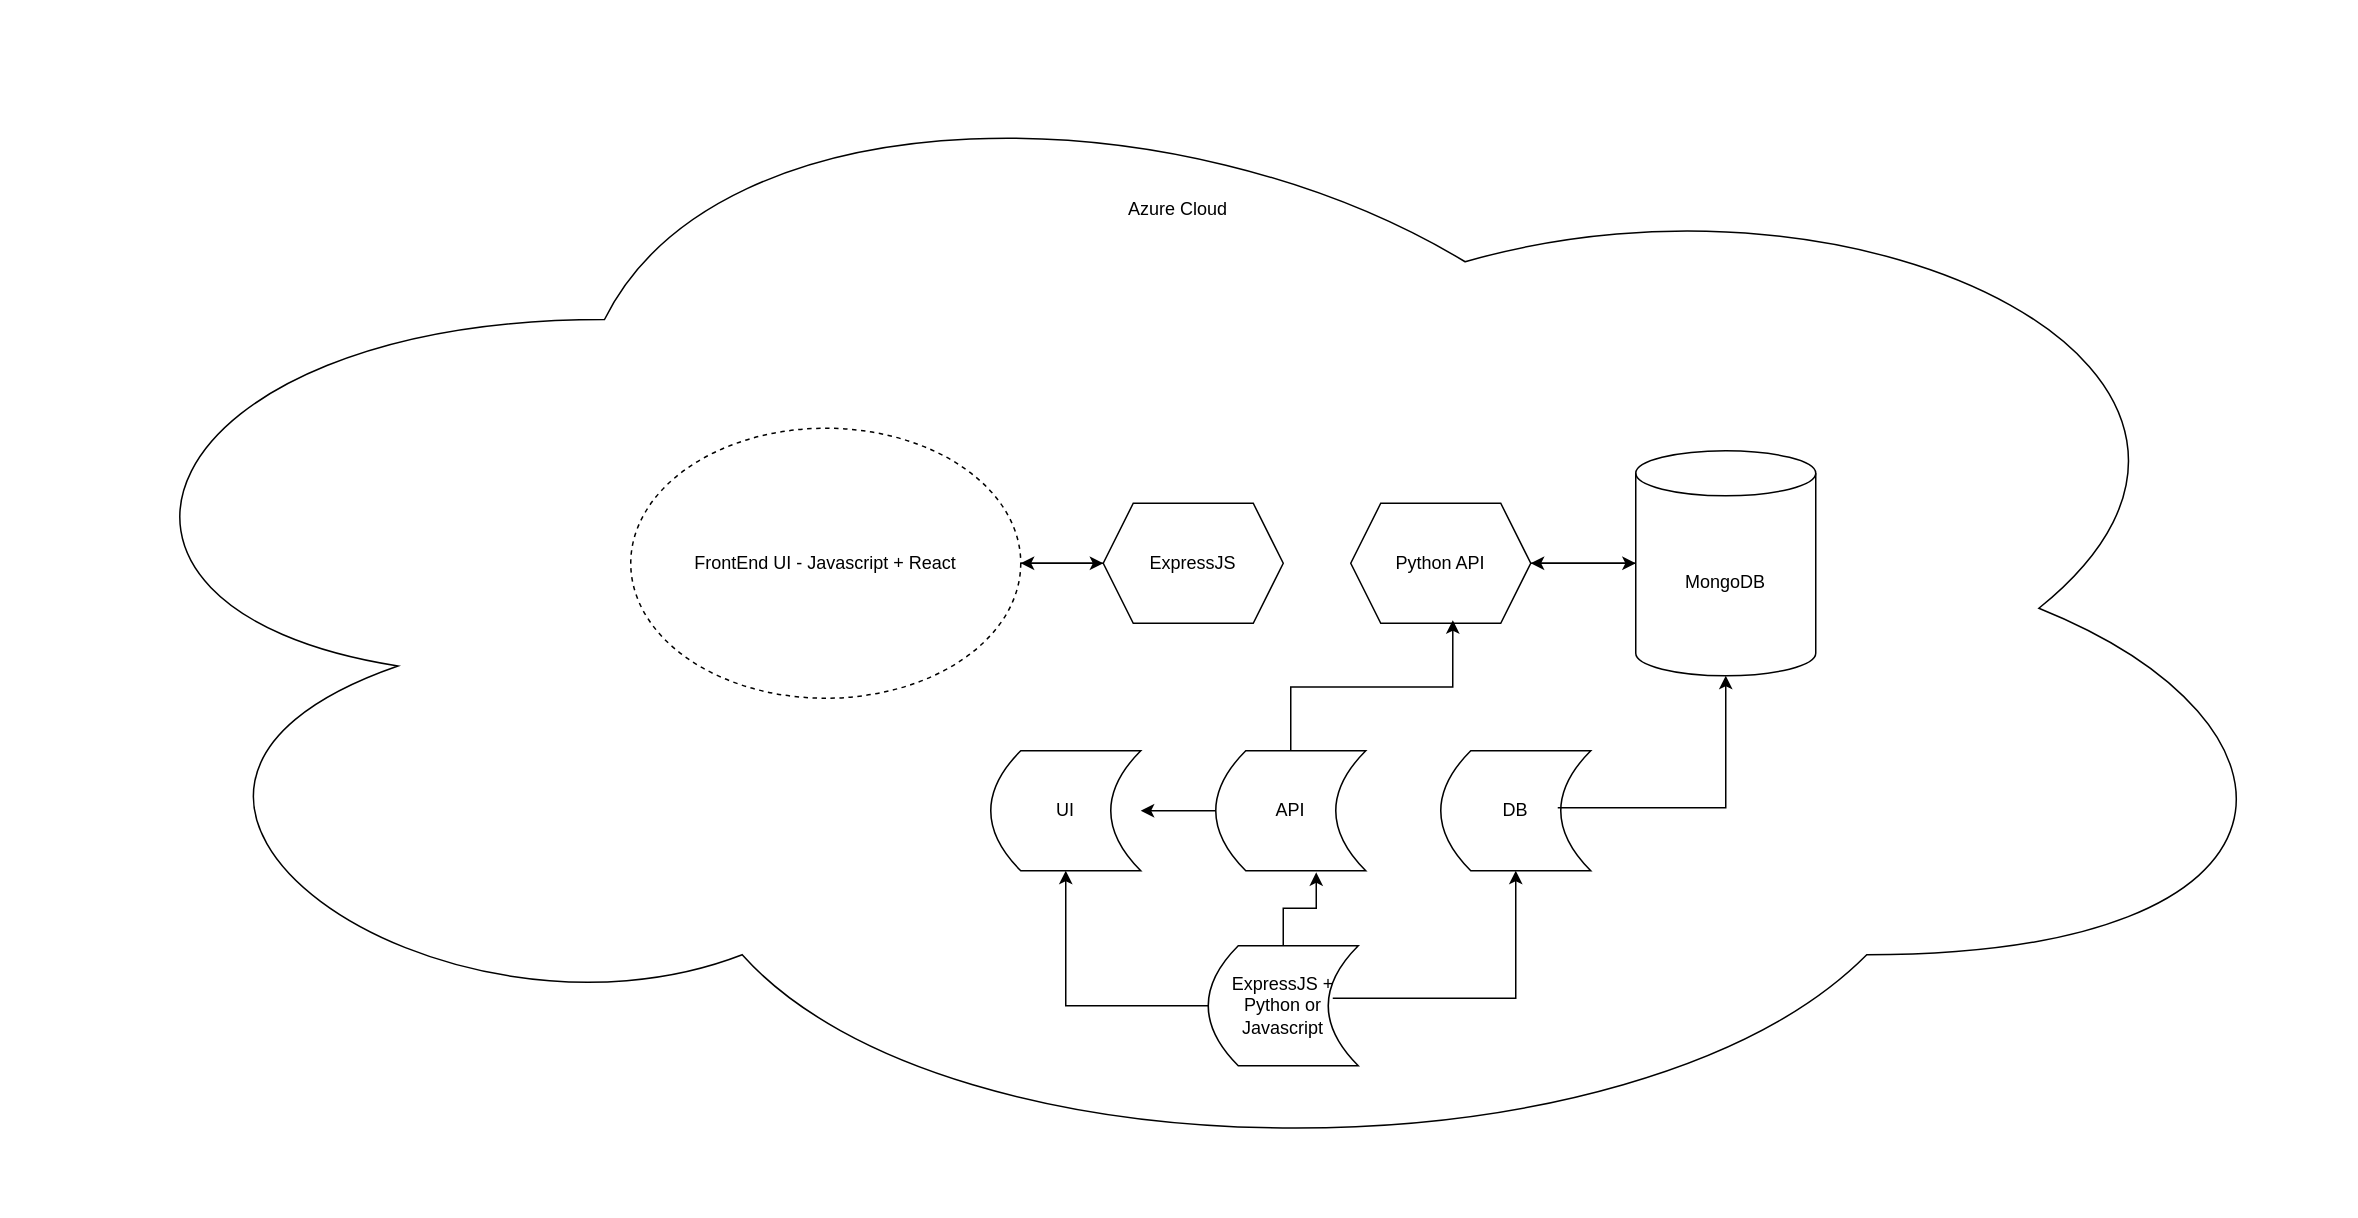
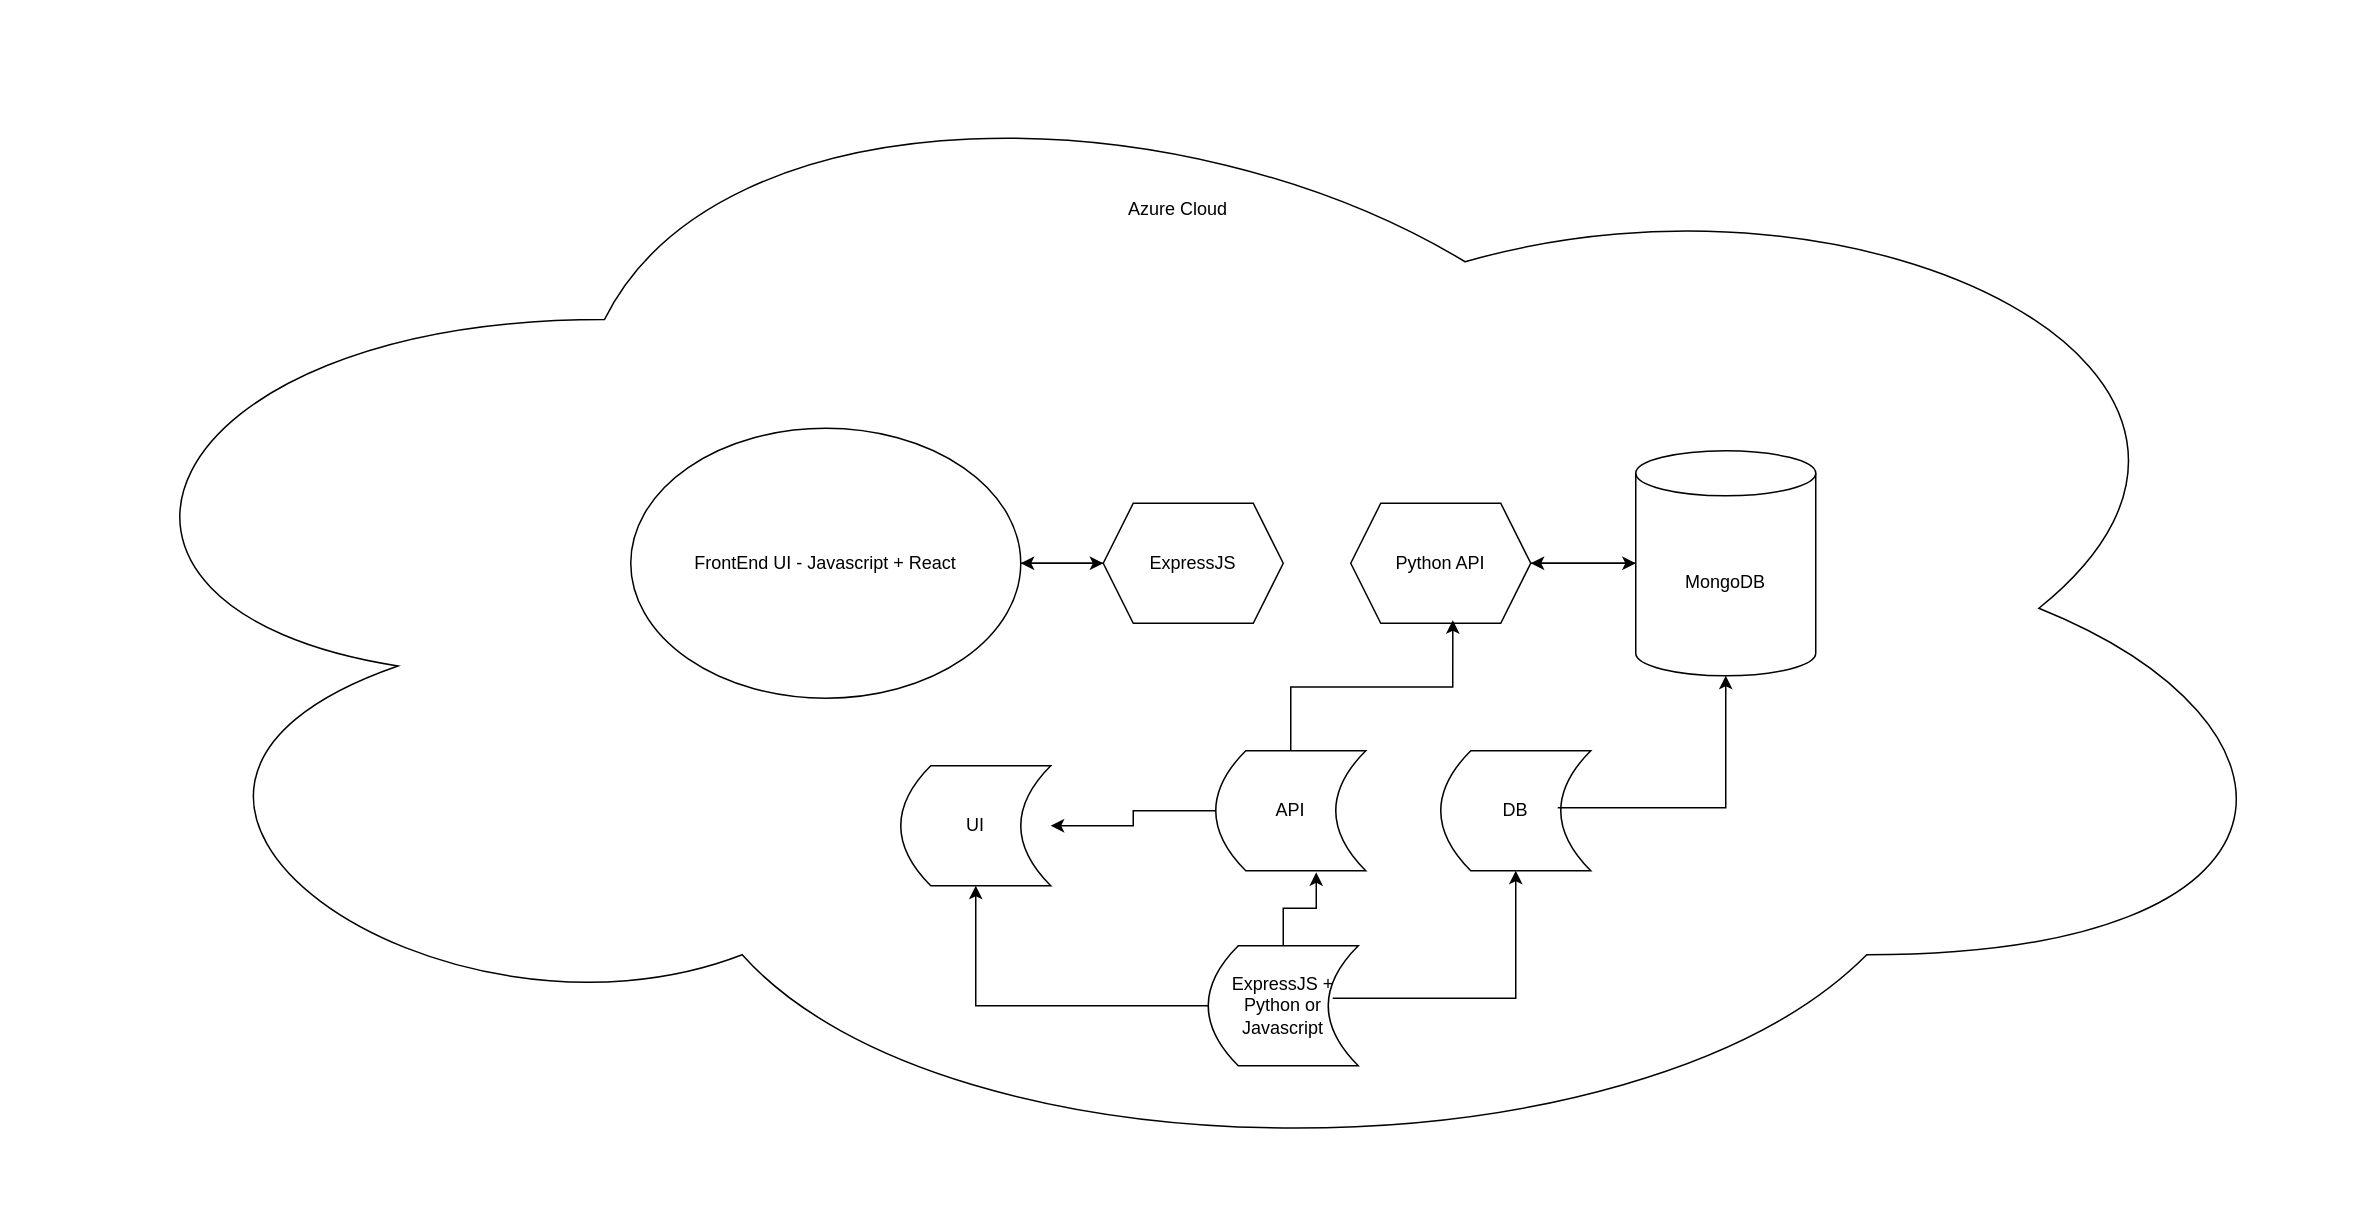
(826, 563) -> (826, 563)
(1066, 811) -> (976, 826)
